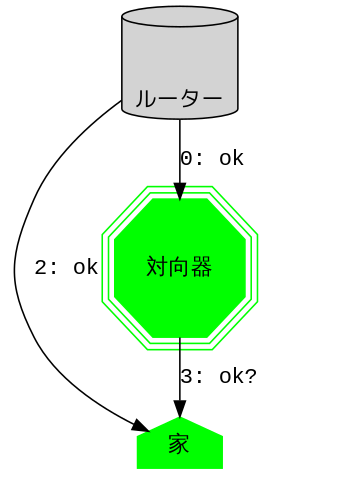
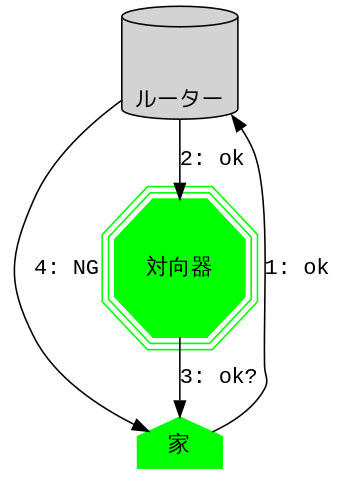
(213, 159) -> (213, 159)
(67, 268) -> (67, 268)
none -> (265, 291)
